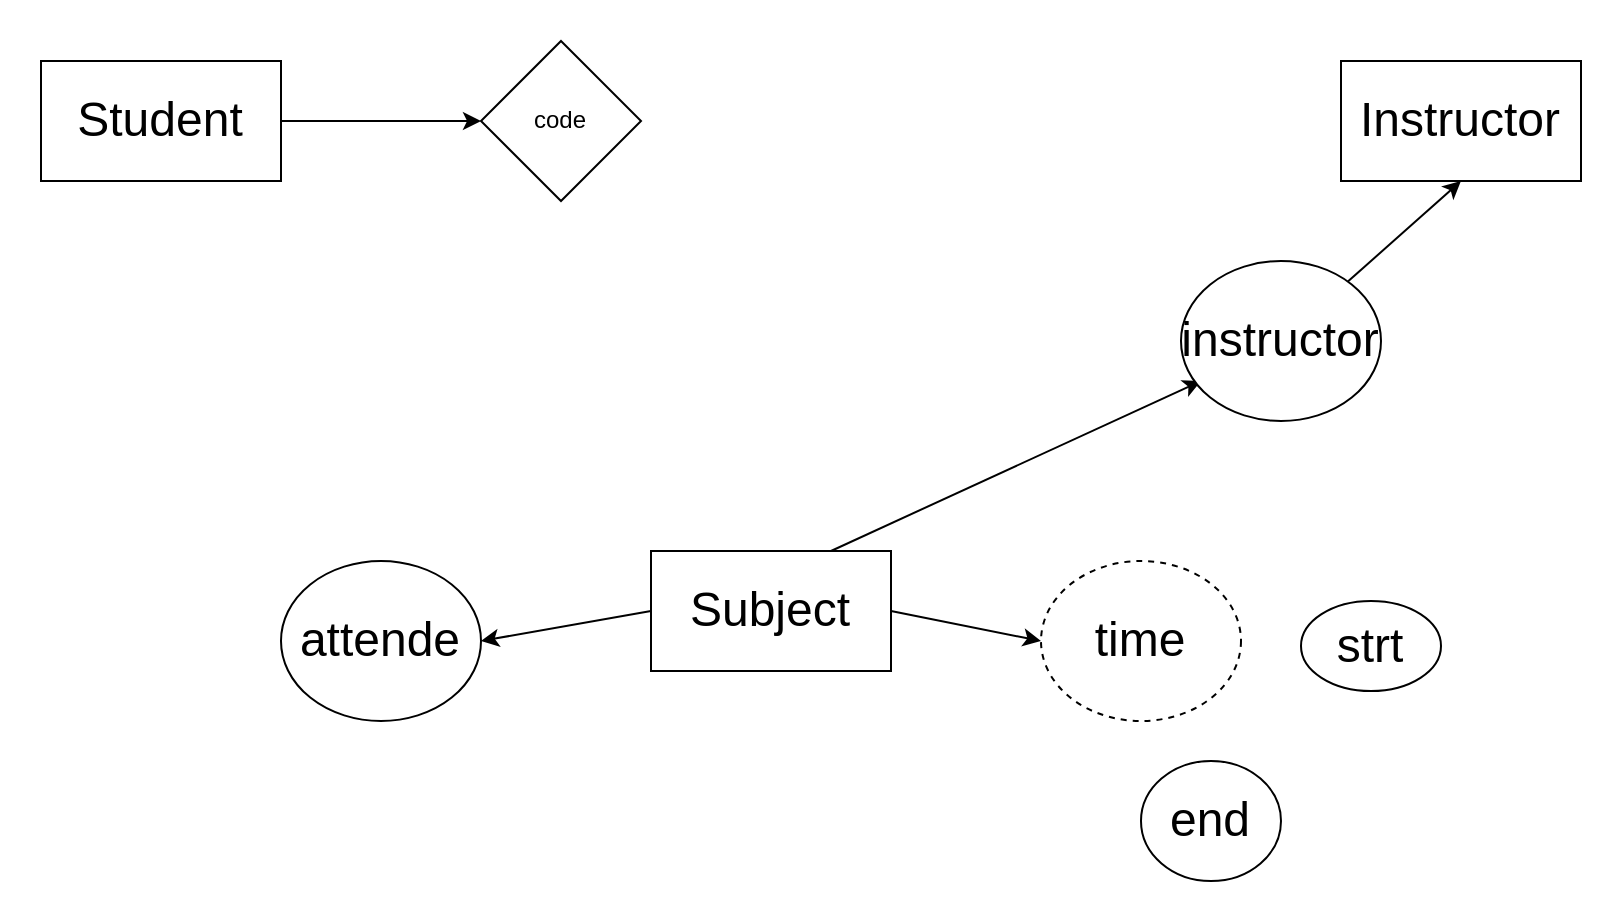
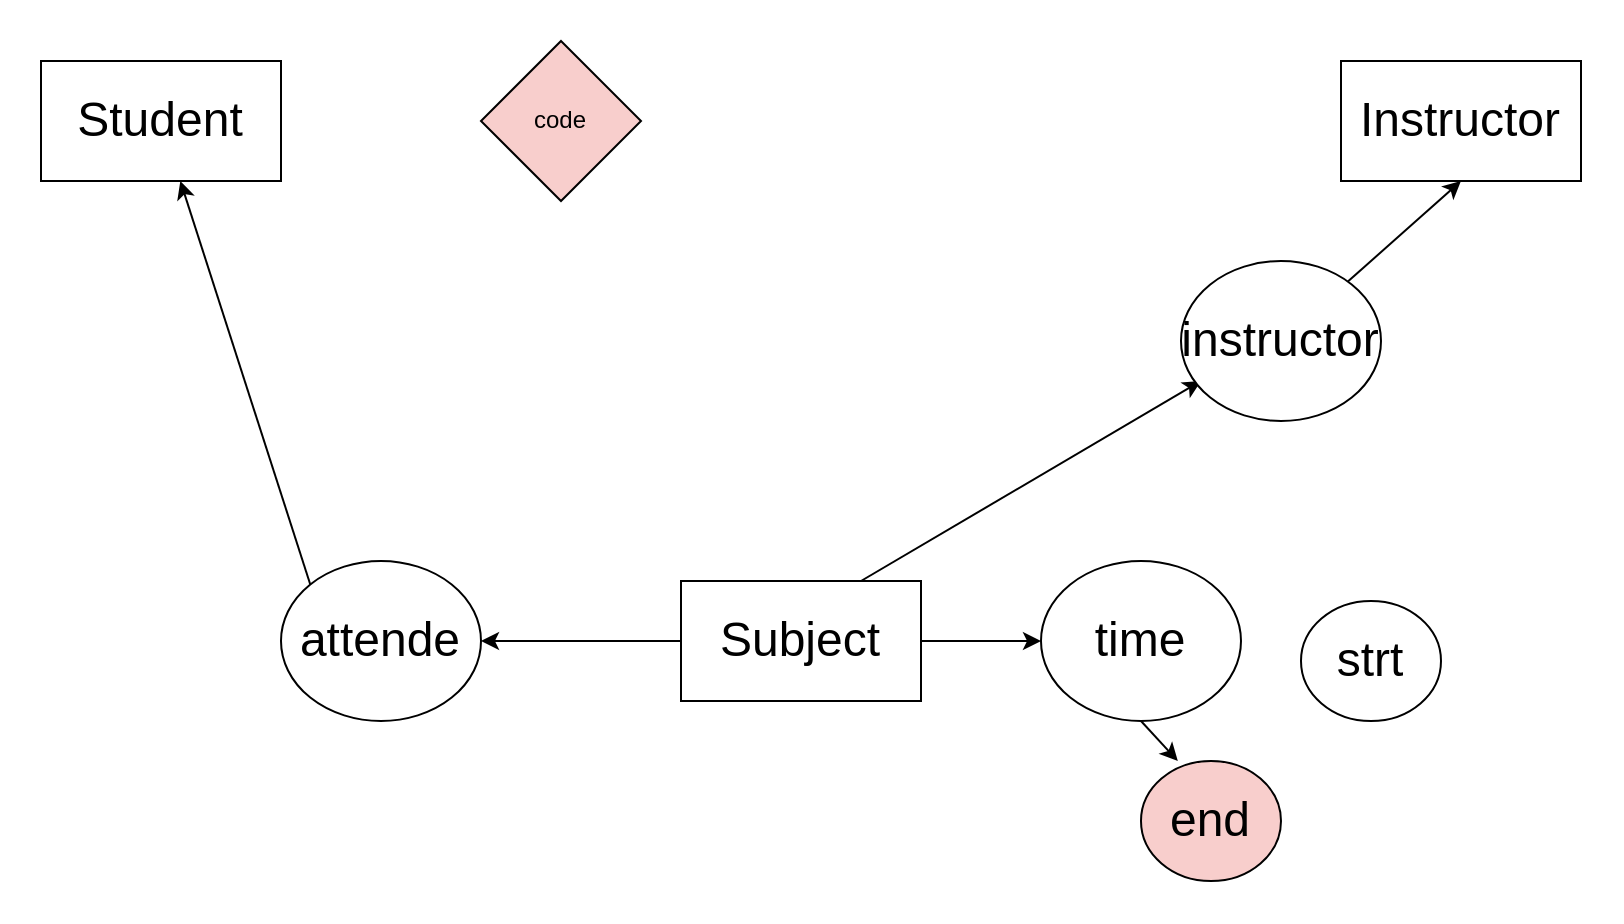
(374, 121) -> none
(561, 121) -> (561, 121)
none -> (247, 389)
(771, 611) -> (801, 641)
(1141, 641) -> (1141, 641)
(1371, 646) -> (1371, 661)
none -> (1155, 736)
(1211, 821) -> (1211, 821)
